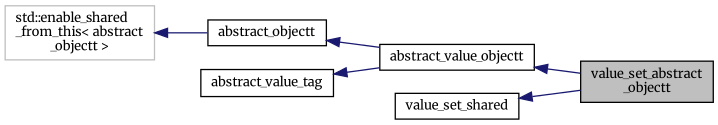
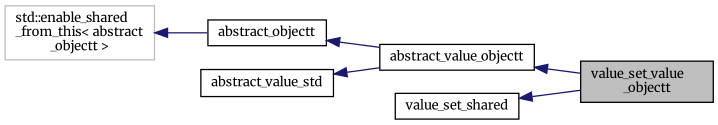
(647, 82) -> (647, 82)
(267, 83) -> (267, 83)
